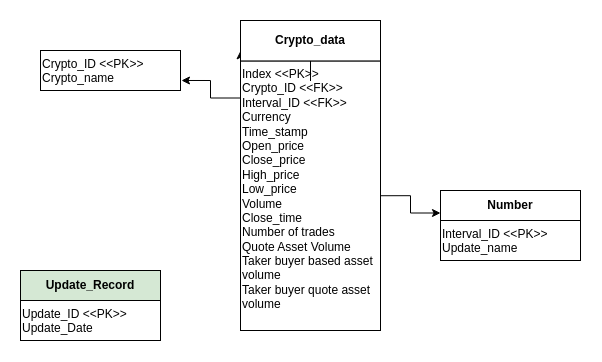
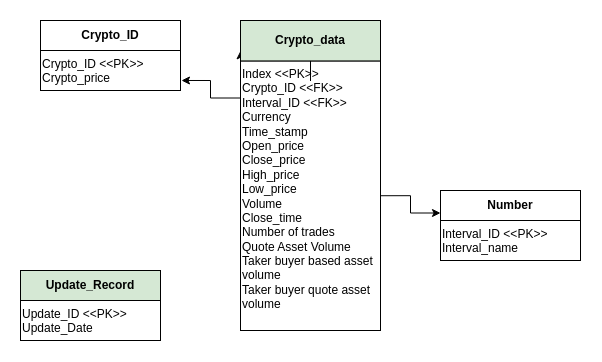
none -> (111, 36)
(311, 41) -> (311, 41)
(95, 72) -> (95, 72)
(500, 242) -> (500, 242)
